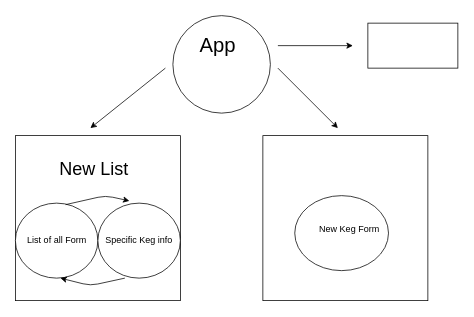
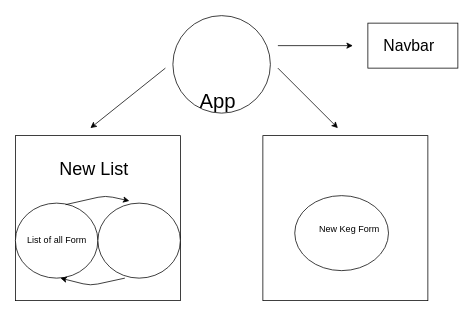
(218, 45) -> (218, 102)
none -> (409, 45)
(139, 240) -> none
